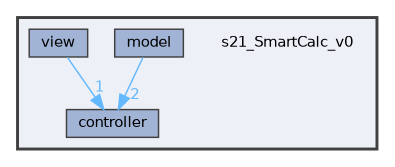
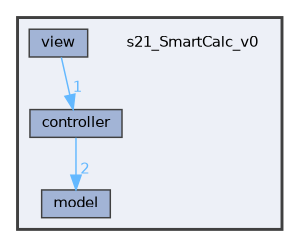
(134, 77) -> (76, 156)
